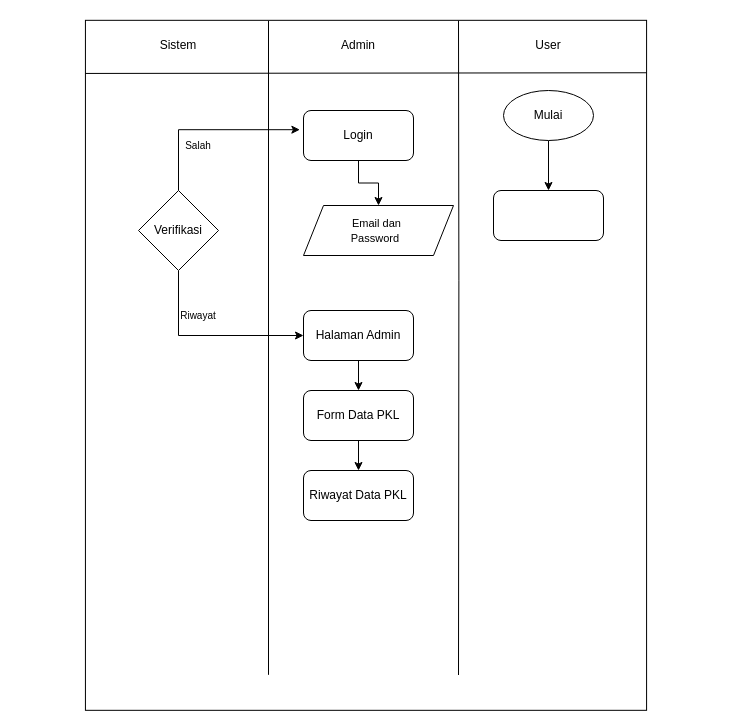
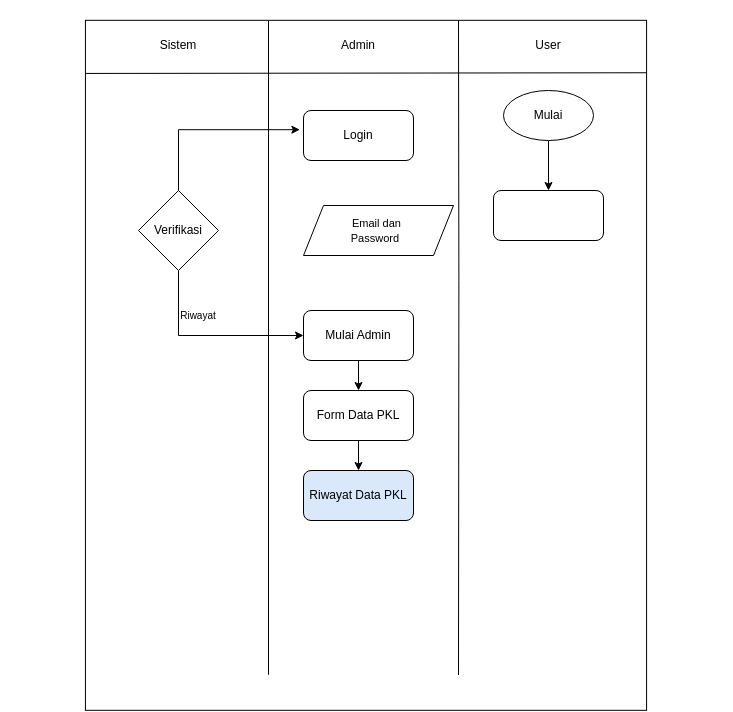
(199, 146) -> none
(366, 183) -> none
(359, 336) -> (359, 336)
(359, 496) -> (359, 496)
